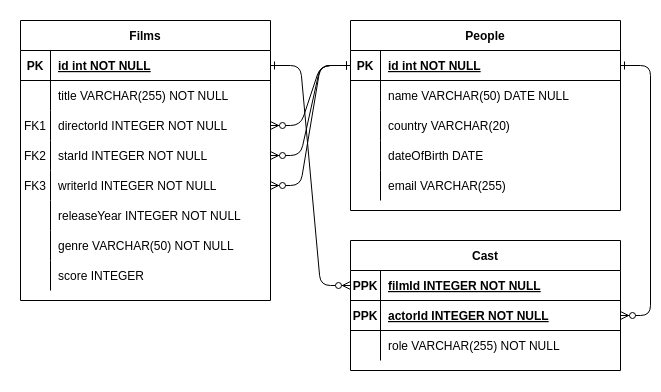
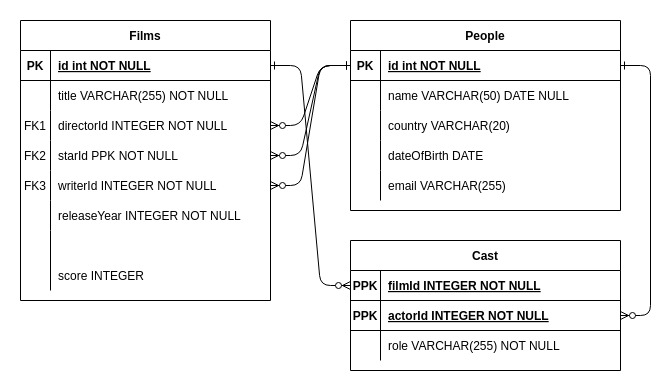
(131, 156) -> (117, 156)
(161, 246) -> none
